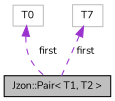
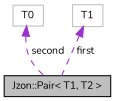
(88, 16) -> (88, 16)
(47, 51) -> (47, 51)
